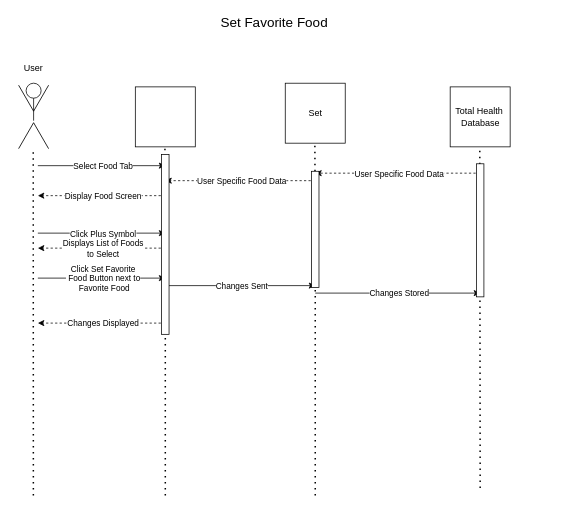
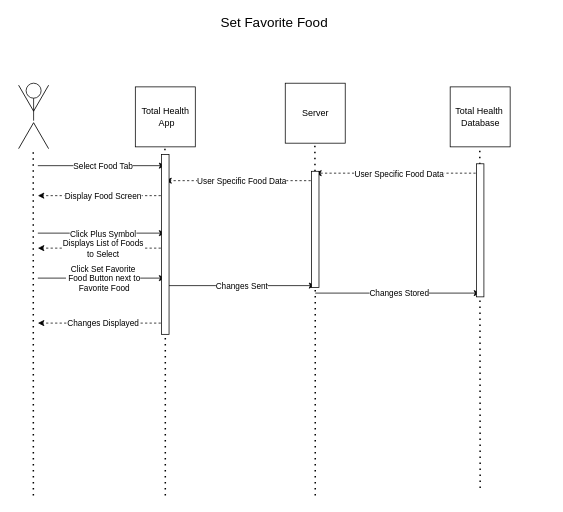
(34, 68) -> none
(316, 113) -> (316, 113)
none -> (165, 117)
